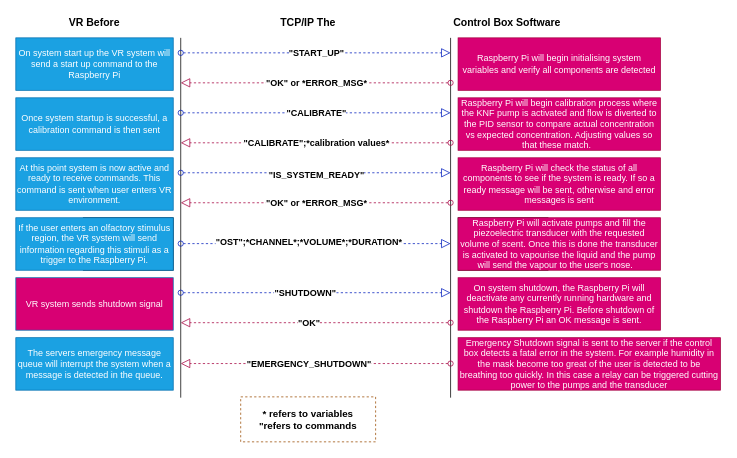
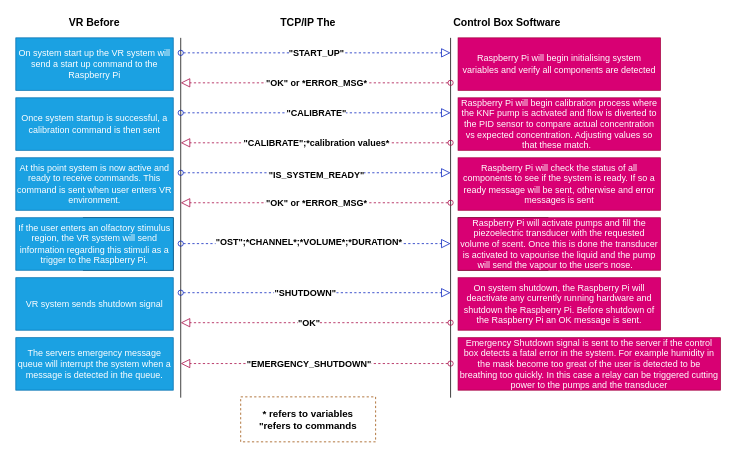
(94, 304) -> (94, 304)
